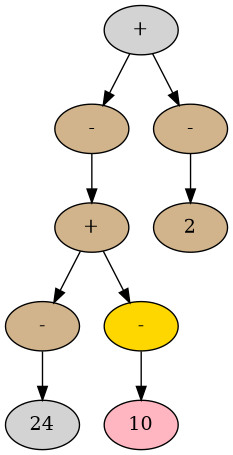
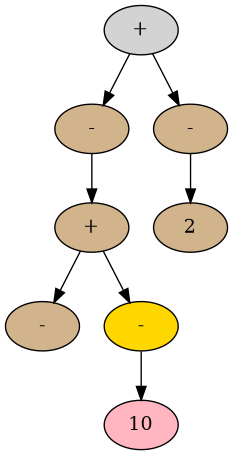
(42, 425) -> none
